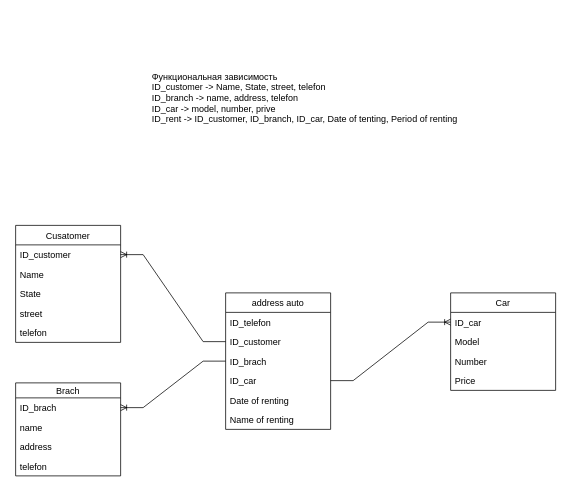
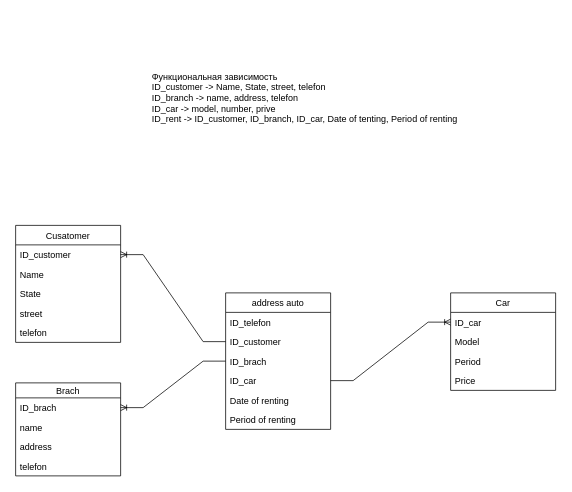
(470, 362) -> (468, 362)
(264, 420) -> (268, 420)
